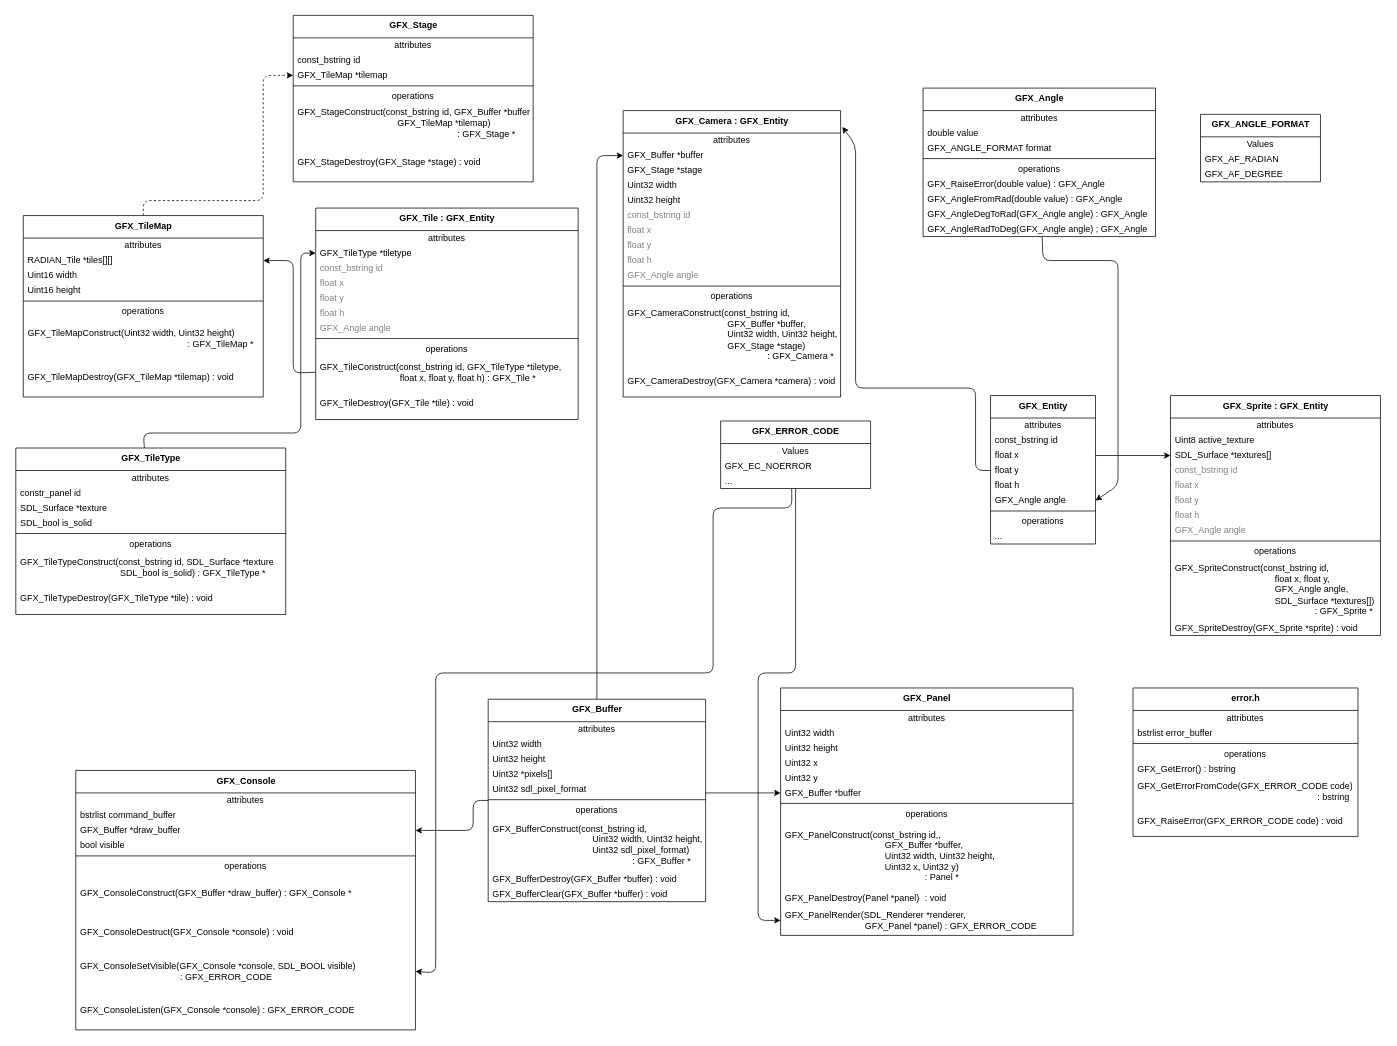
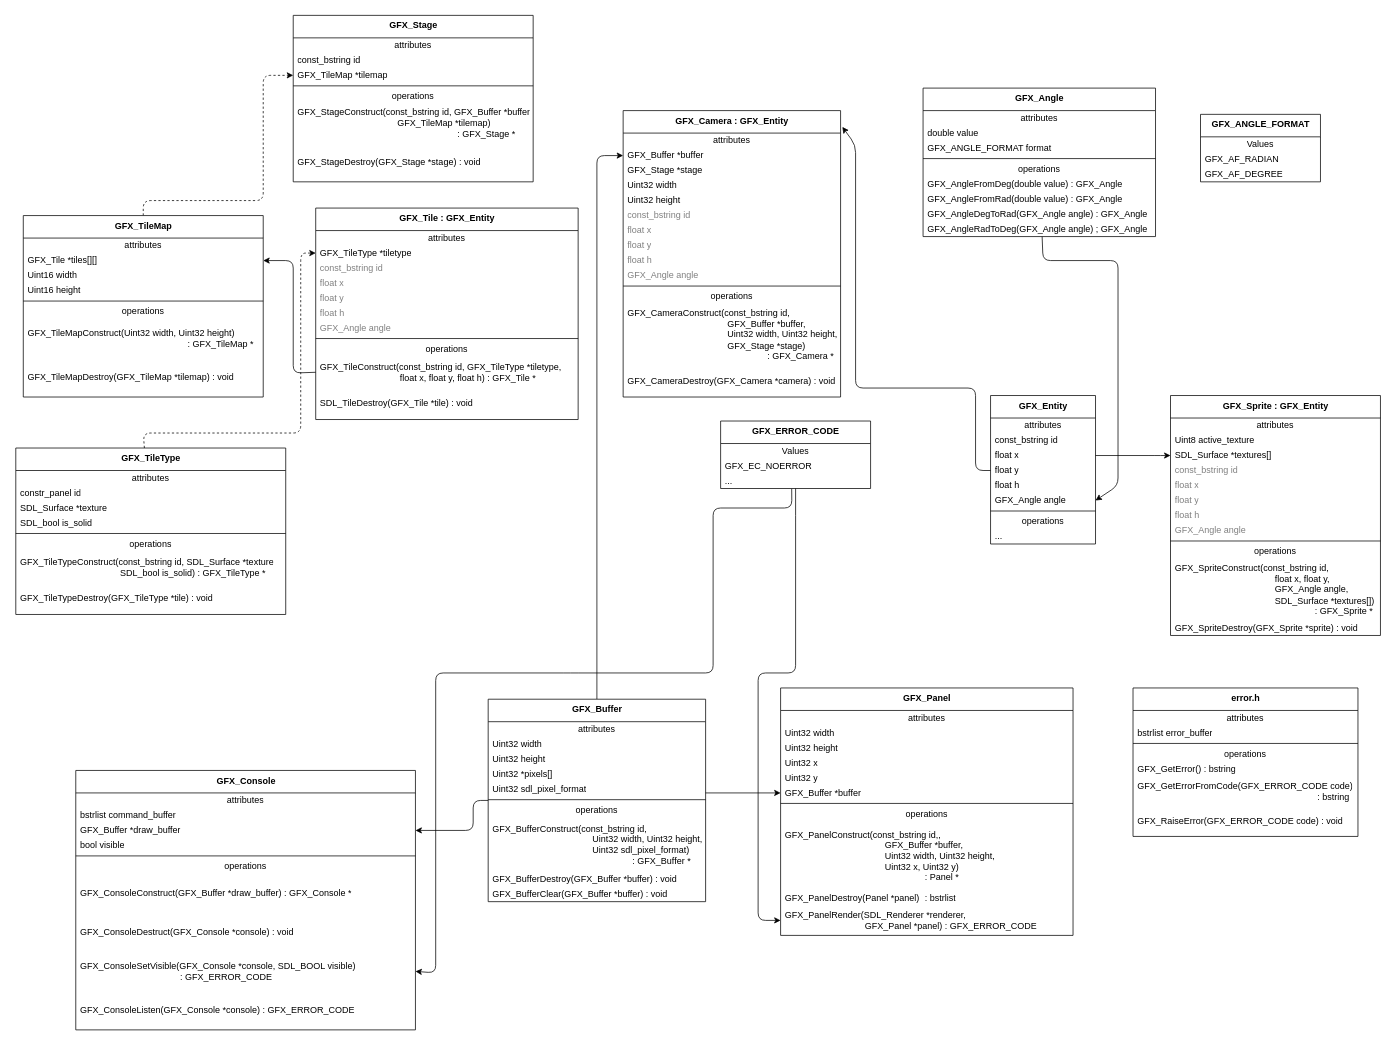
(1019, 184) -> (1024, 184)
(77, 261) -> (69, 261)
(403, 404) -> (403, 404)
(300, 421) -> (300, 421)
(871, 898) -> (880, 898)
